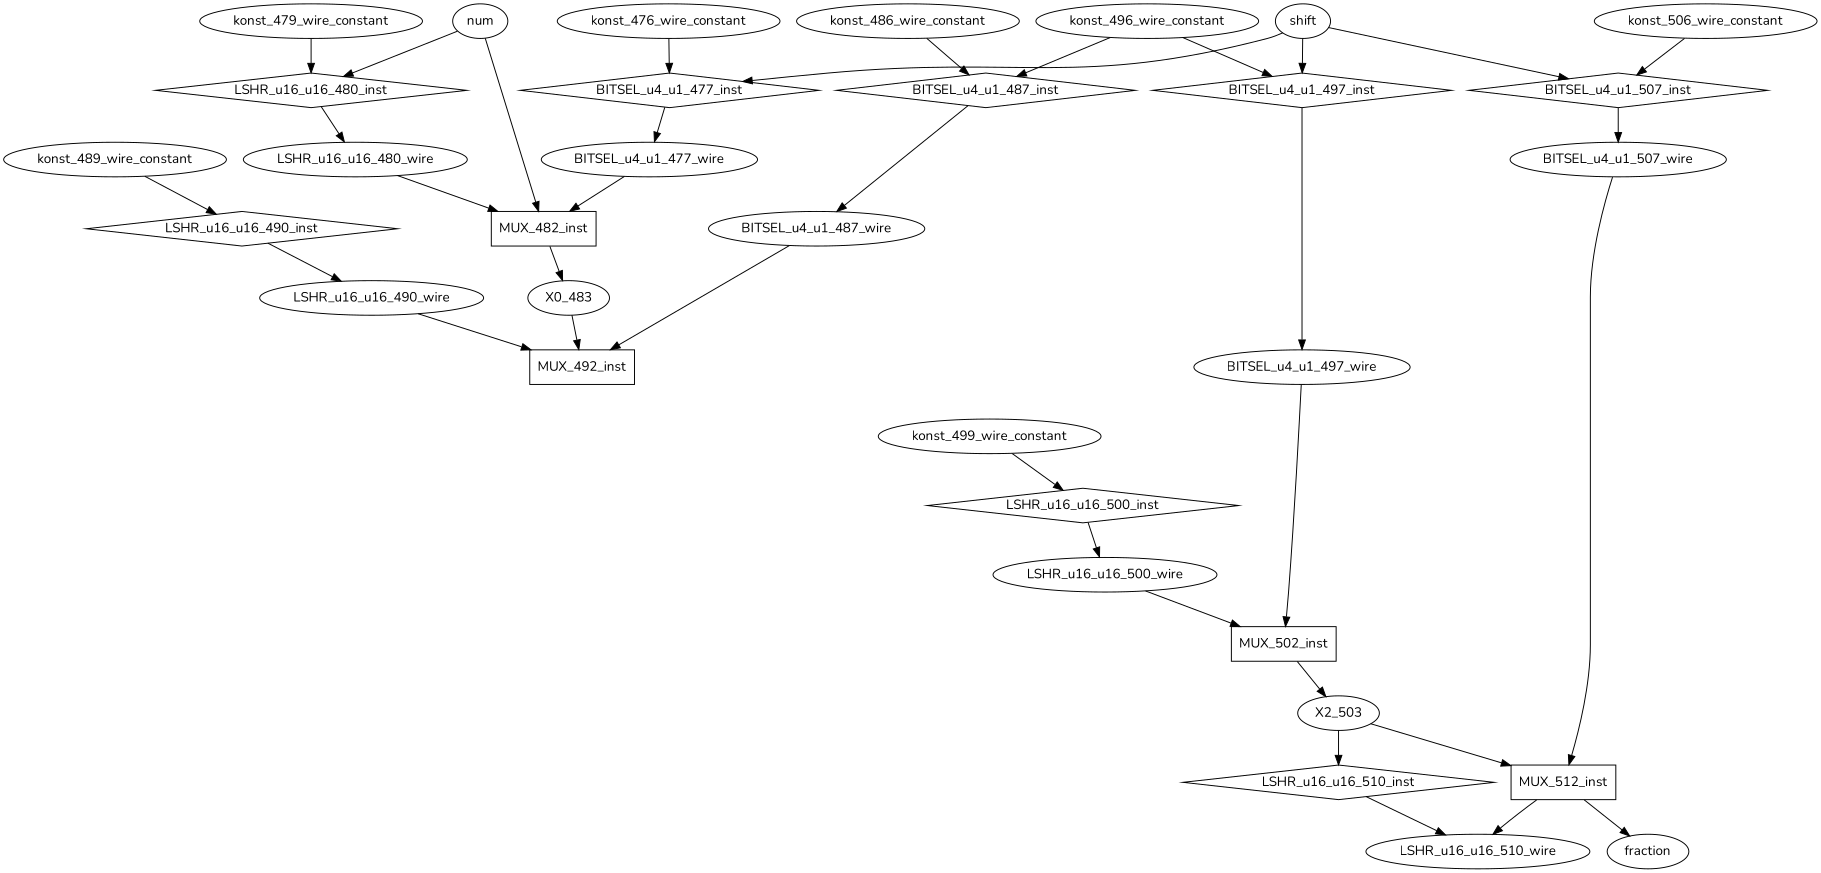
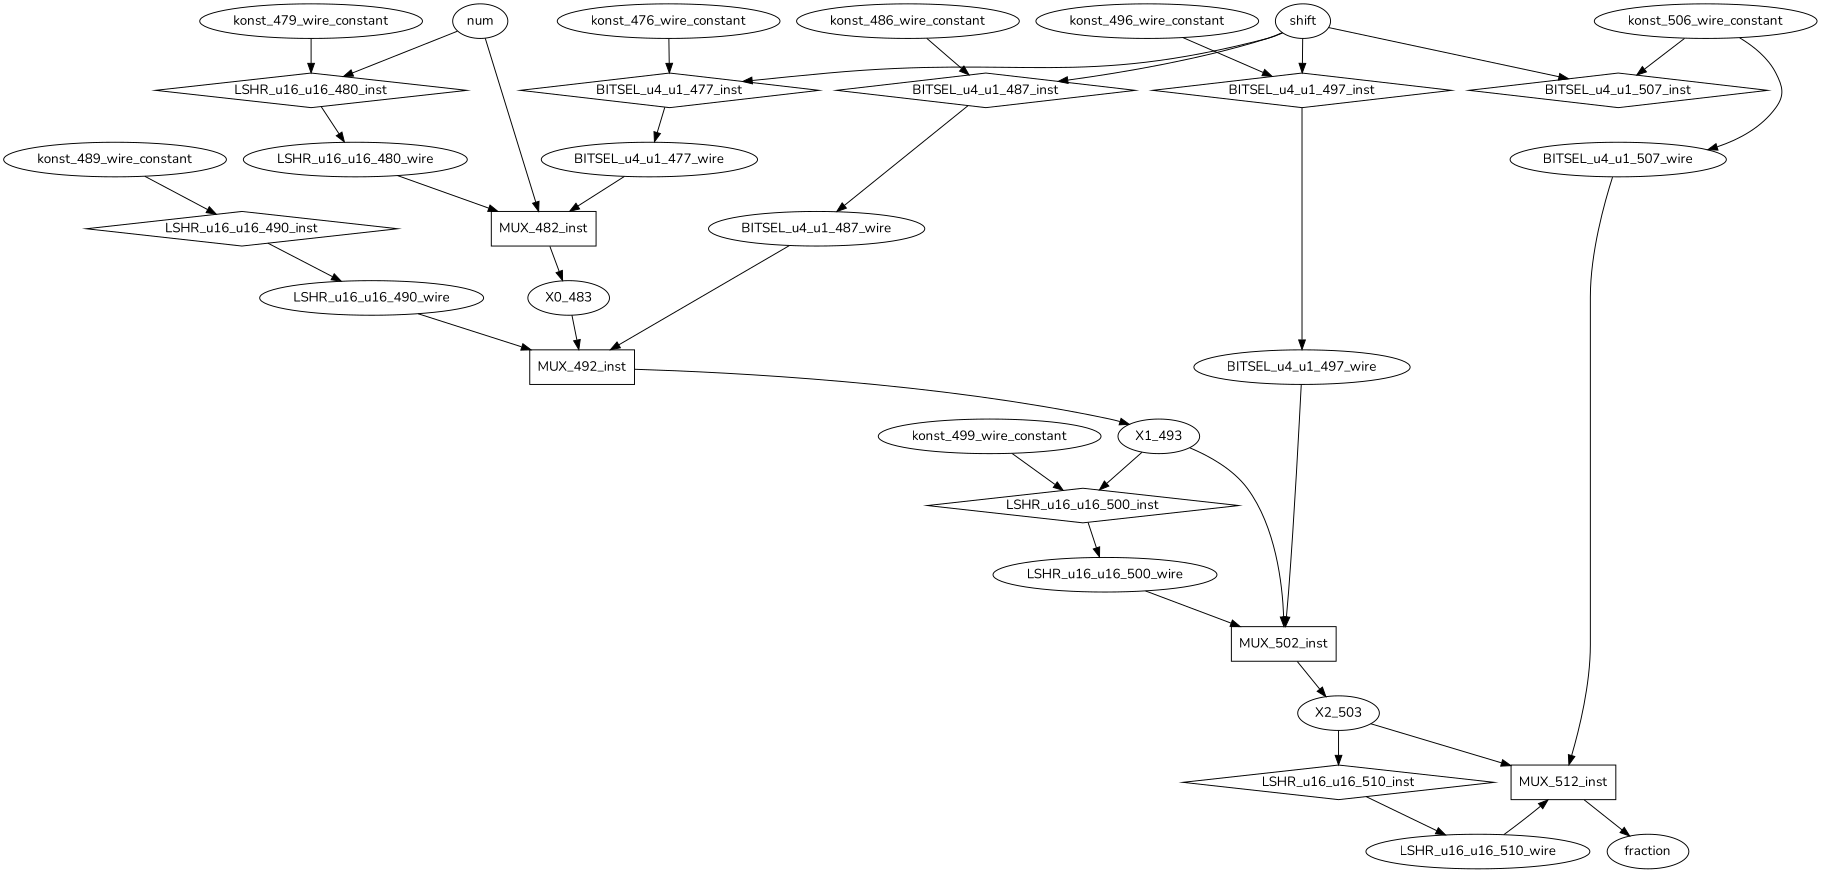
(1068, 55) -> (1138, 69)
(1618, 120) -> (1780, 100)
none -> (1159, 436)
(1518, 814) -> (1522, 821)
